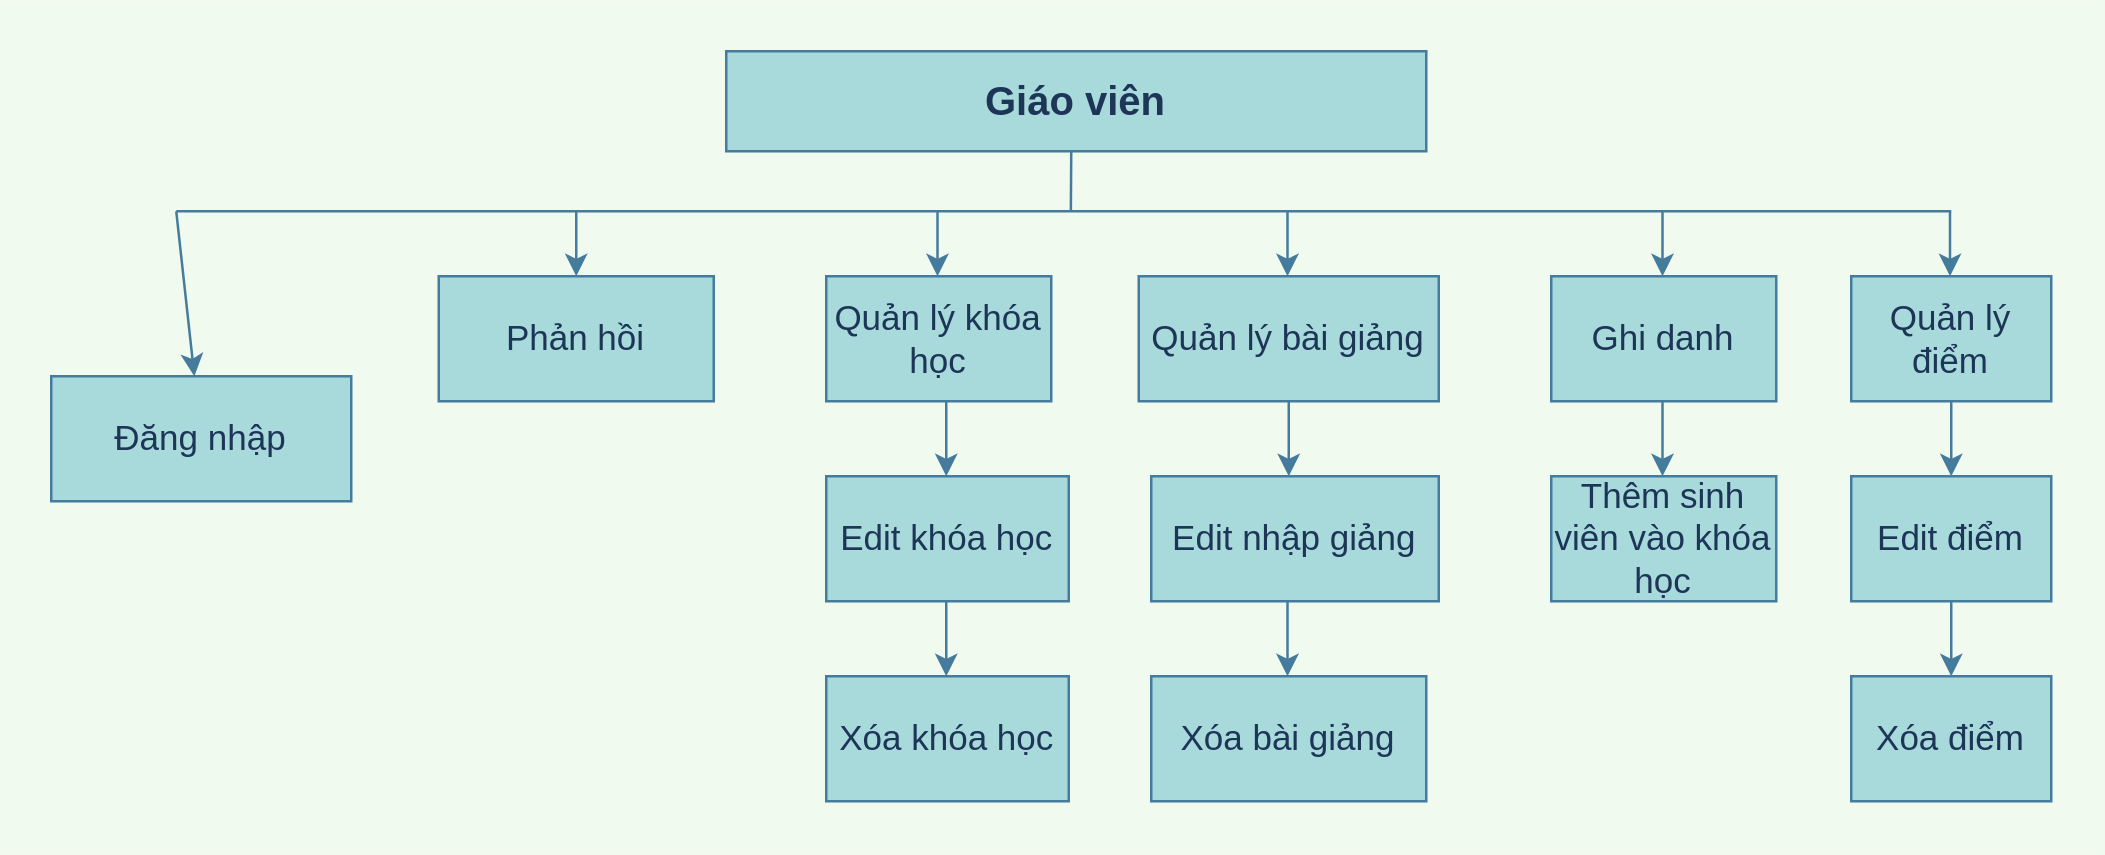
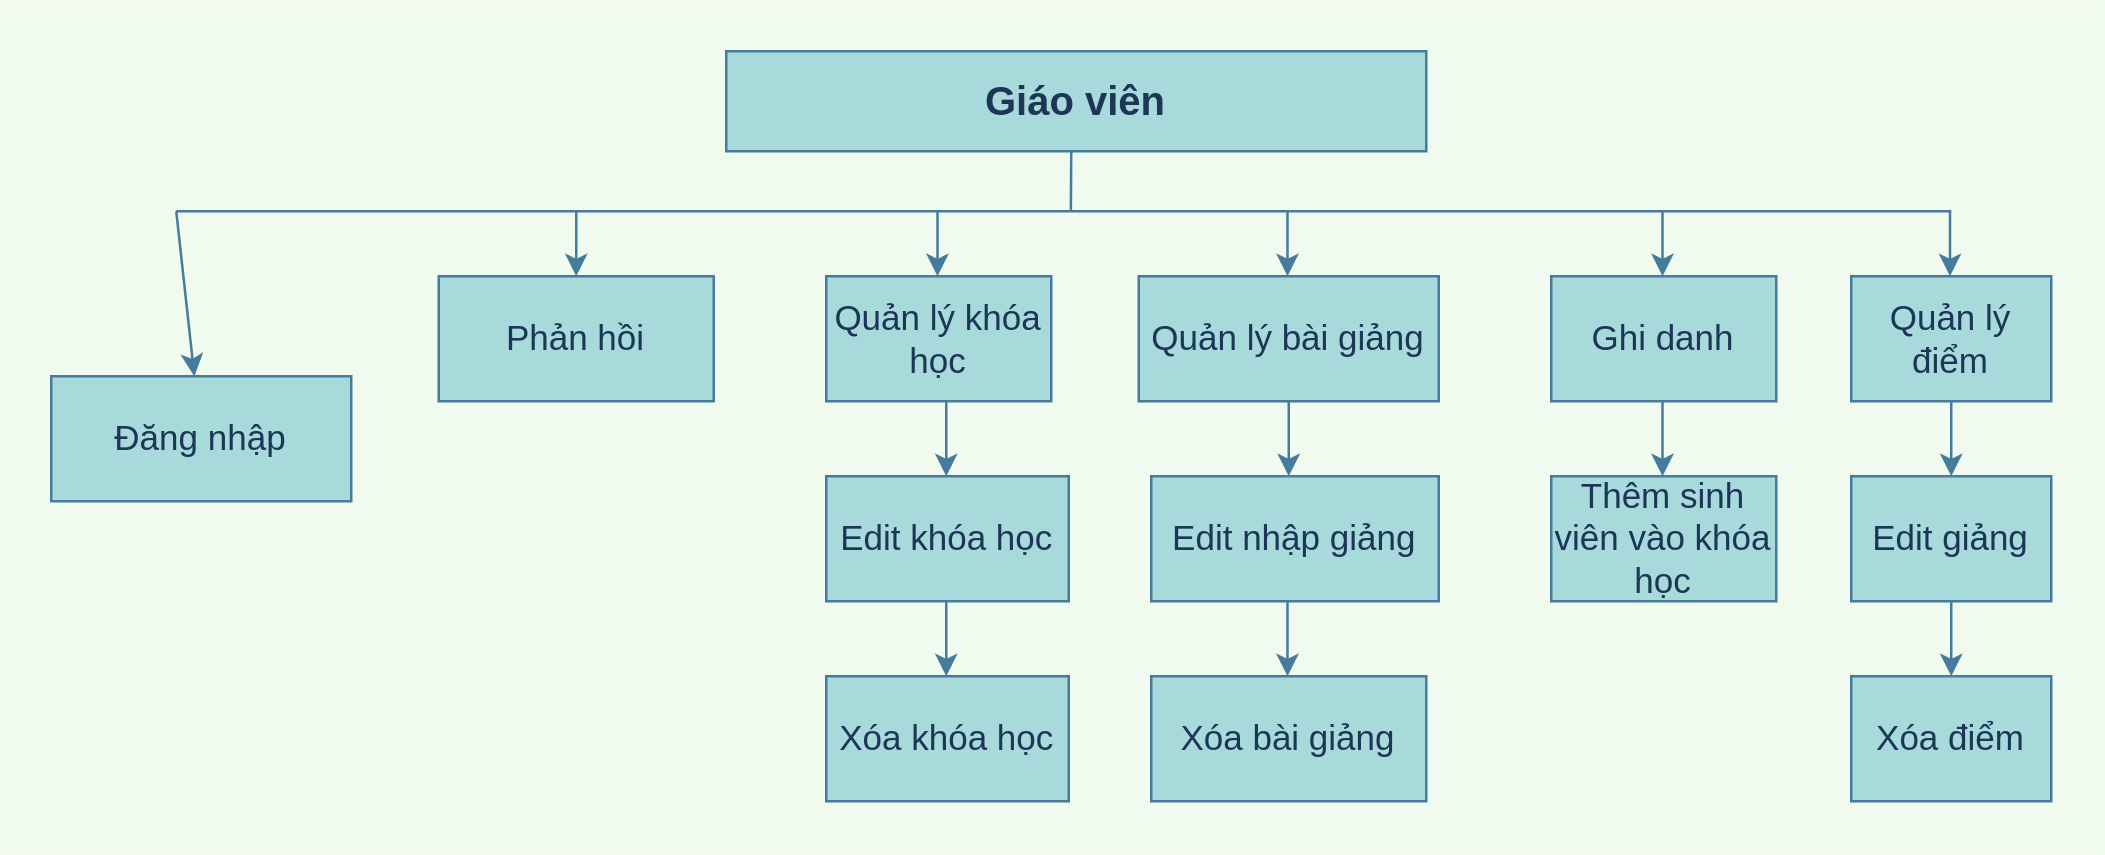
(1951, 539) -> (1951, 539)
